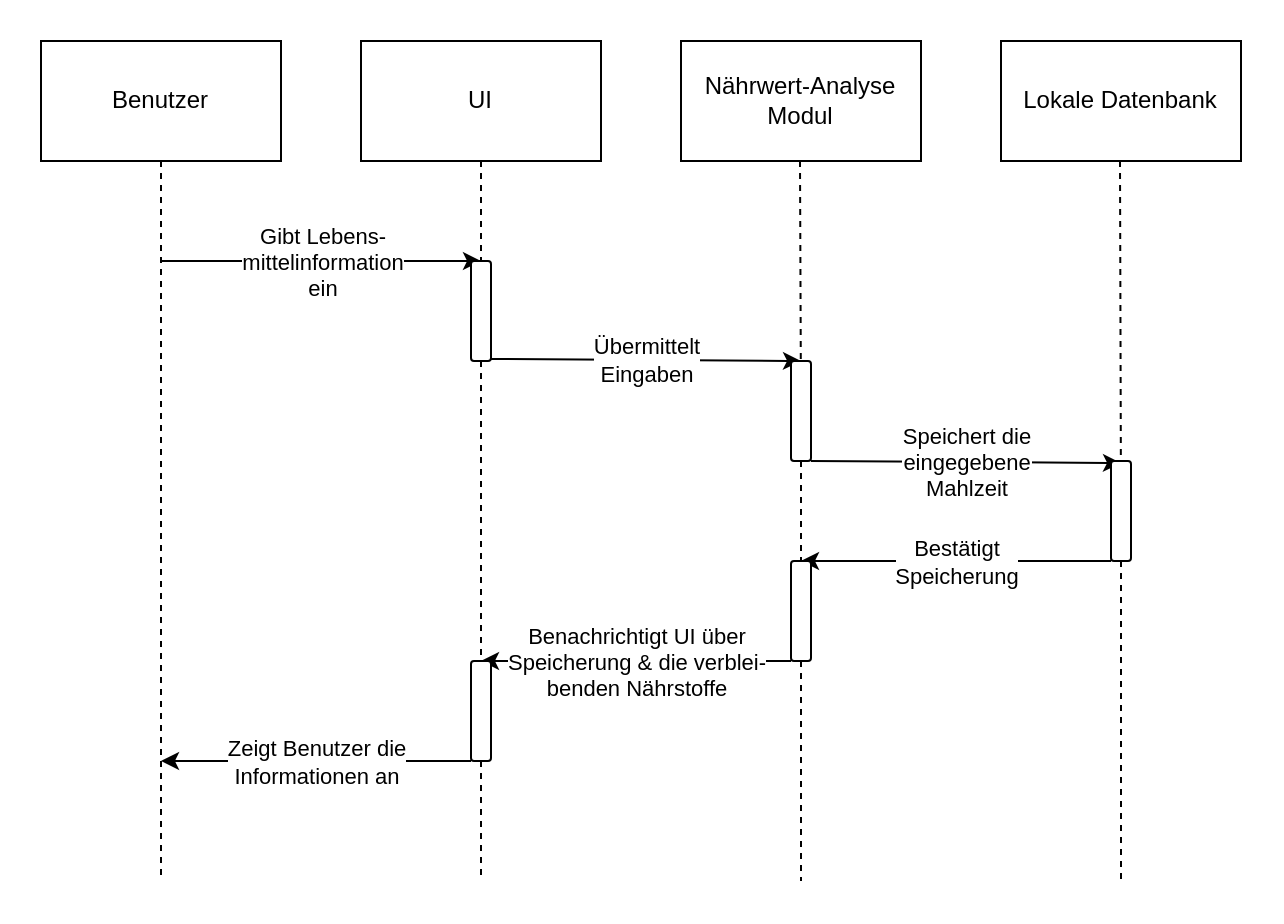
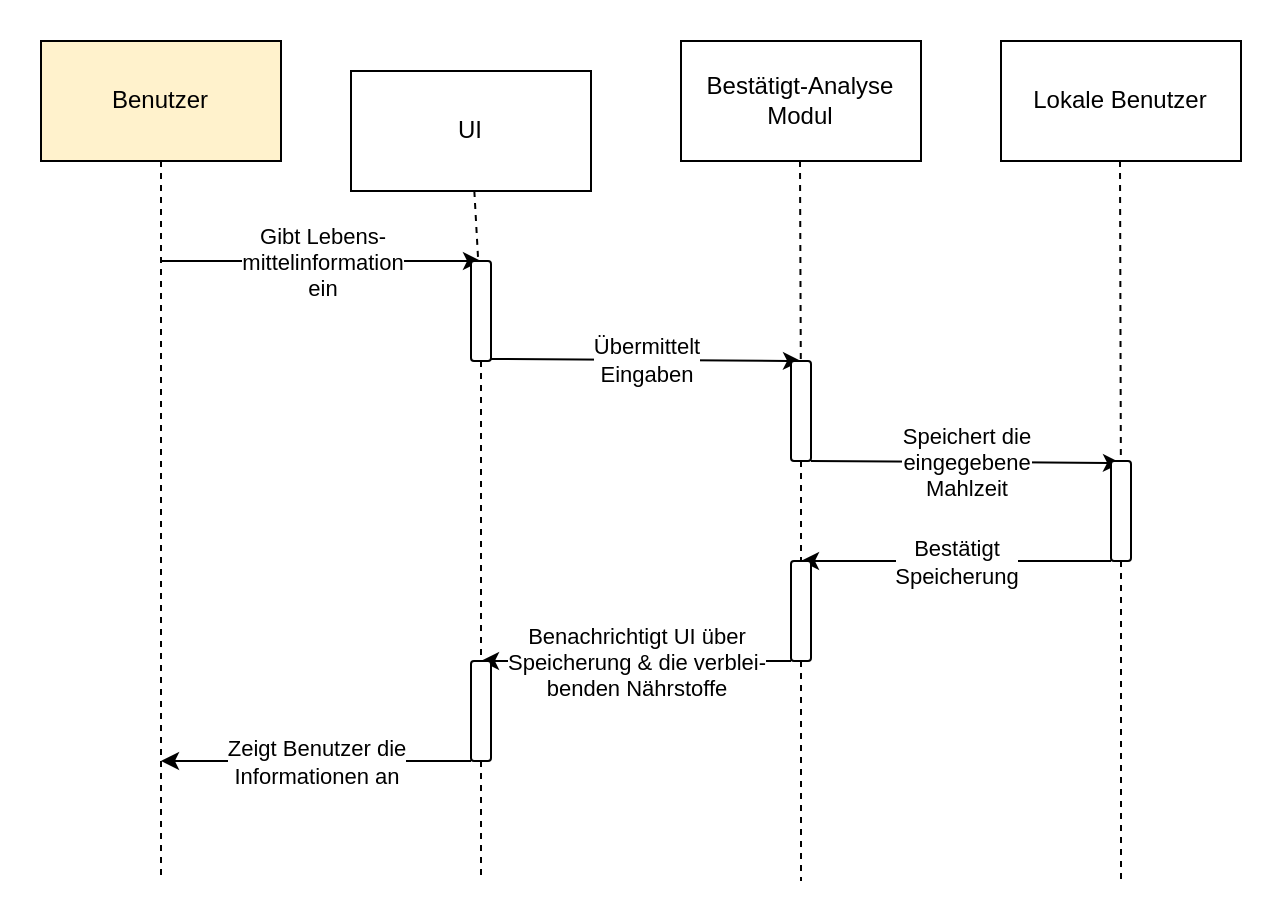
(161, 101) -> (161, 101)
(481, 101) -> (471, 131)
(801, 101) -> (801, 101)
(1121, 101) -> (1121, 101)
